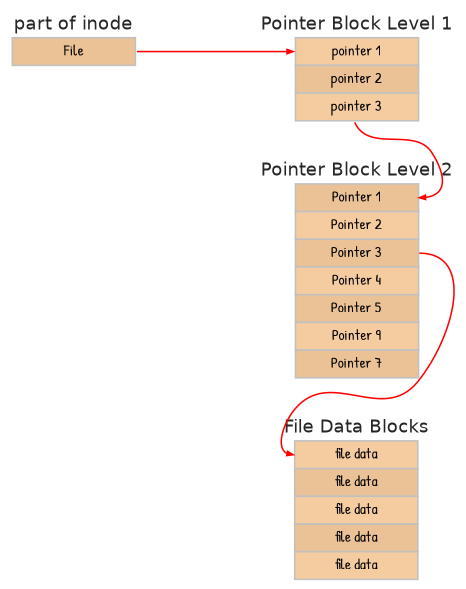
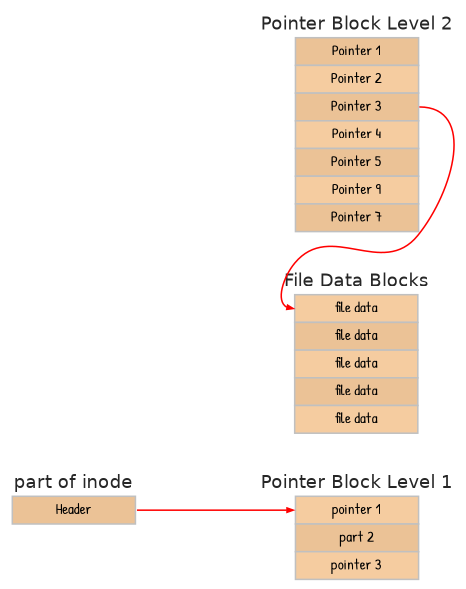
(74, 51) -> (74, 509)
(357, 78) -> (357, 537)
(420, 143) -> none
